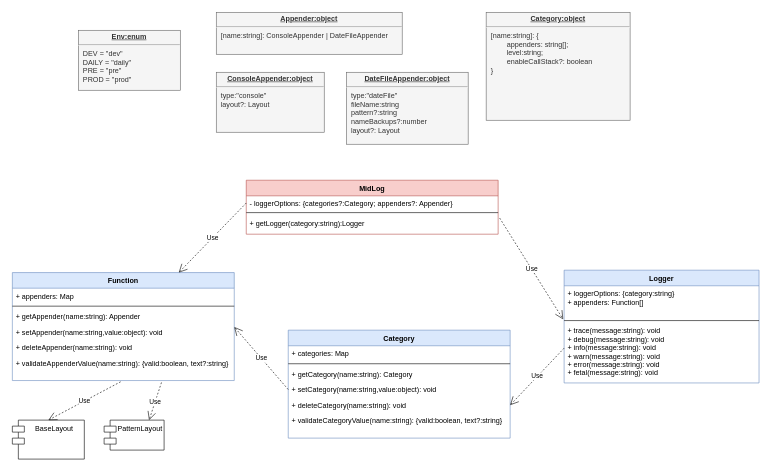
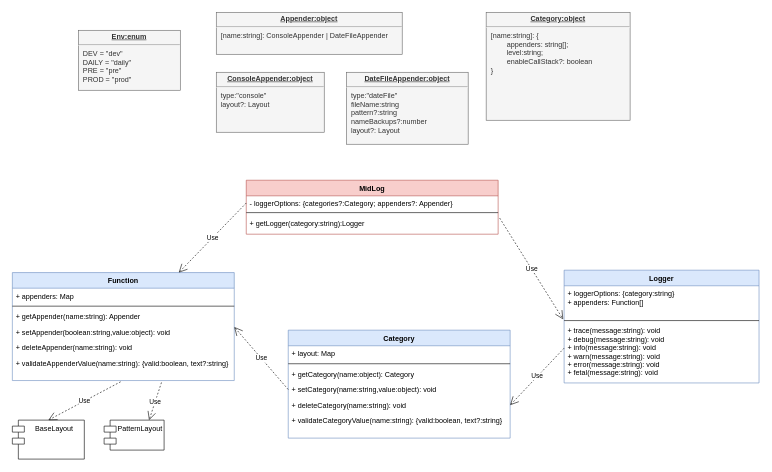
(98, 332) -> (103, 332)
(322, 354) -> (314, 354)
(359, 374) -> (360, 374)
